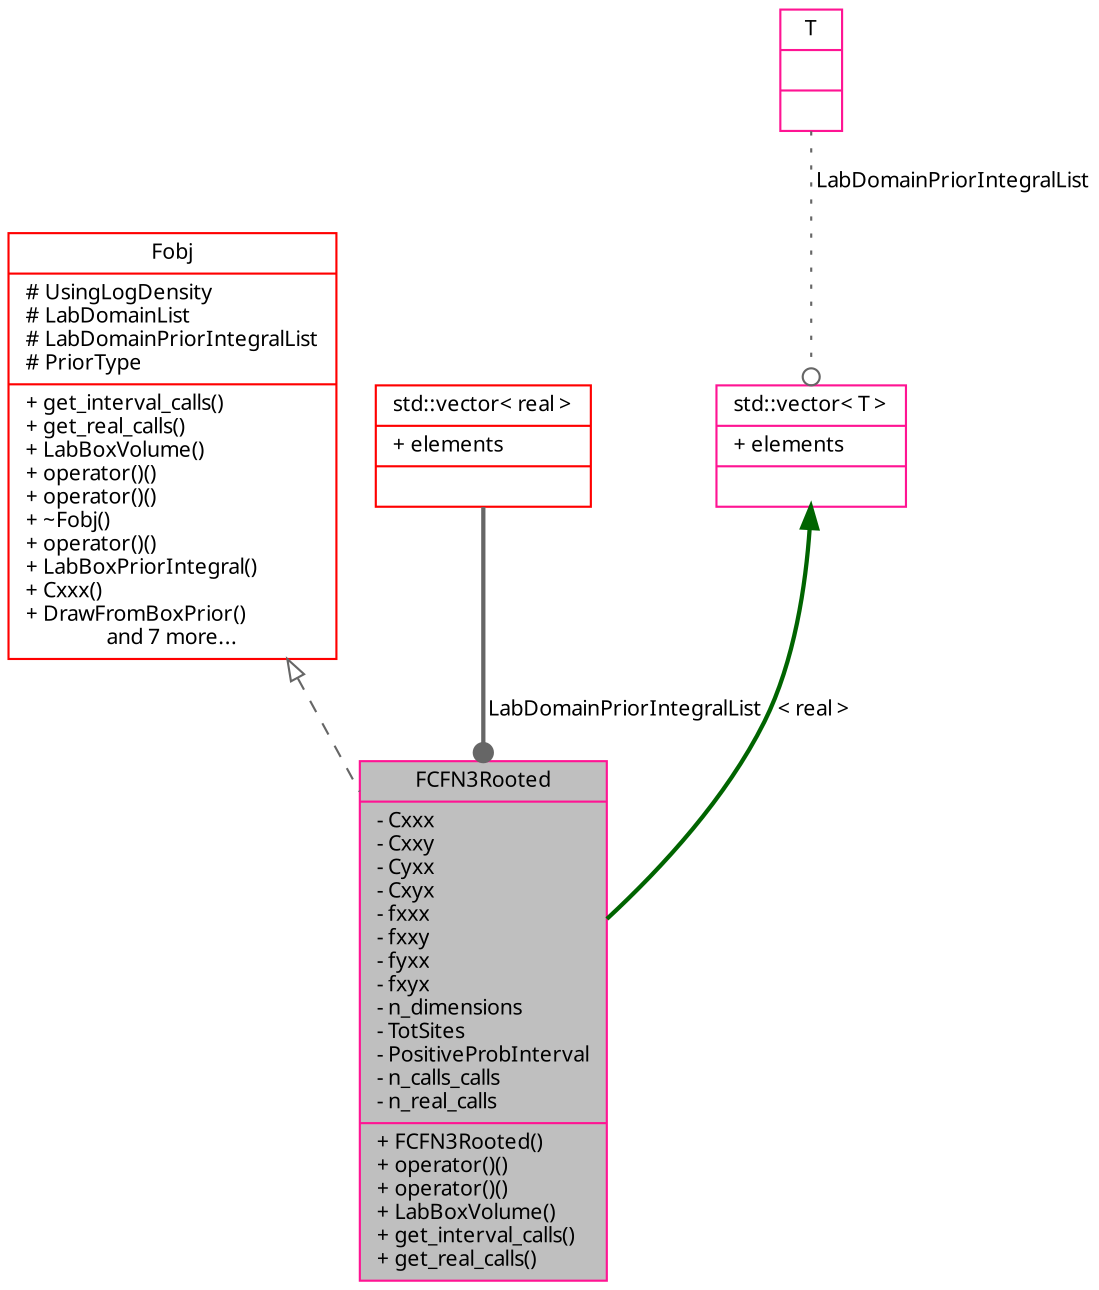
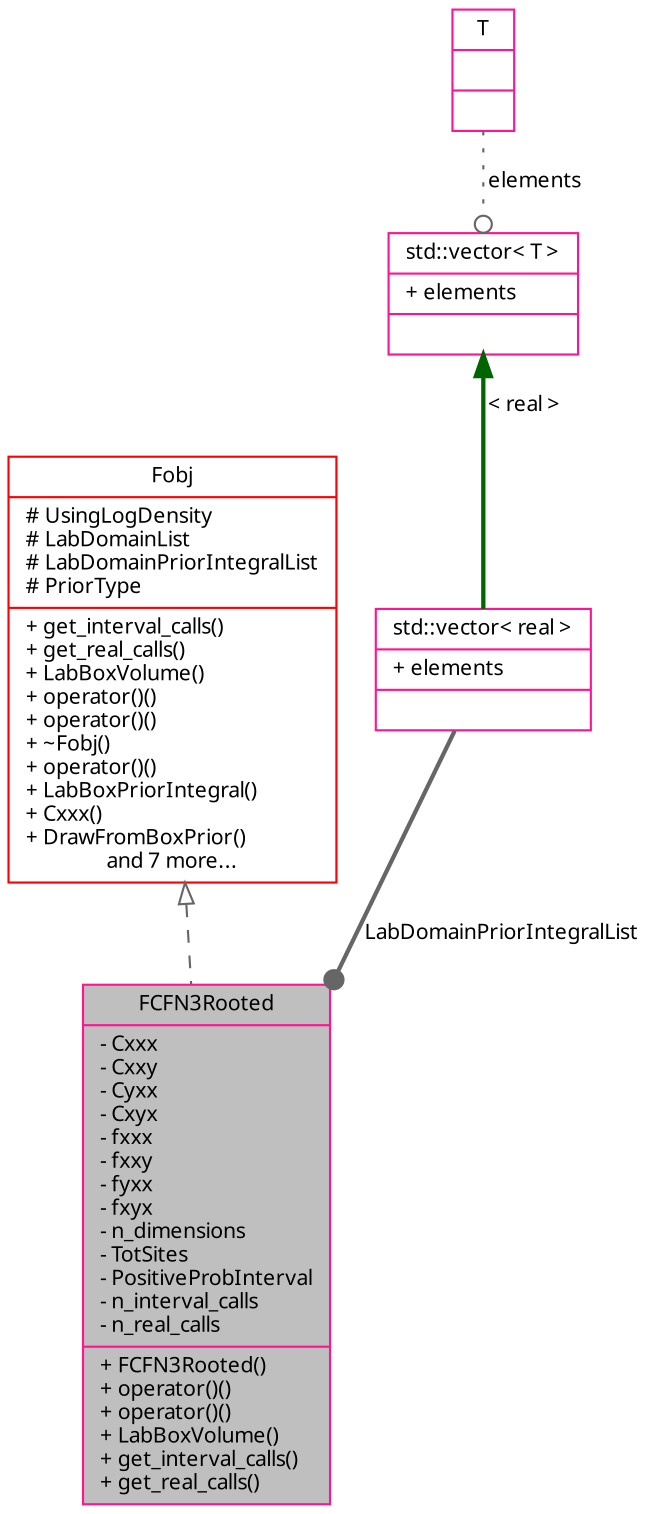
(951, 182) -> (532, 182)
(483, 446) -> (483, 670)
(752, 745) -> (483, 493)
(439, 1078) -> (180, 1302)
